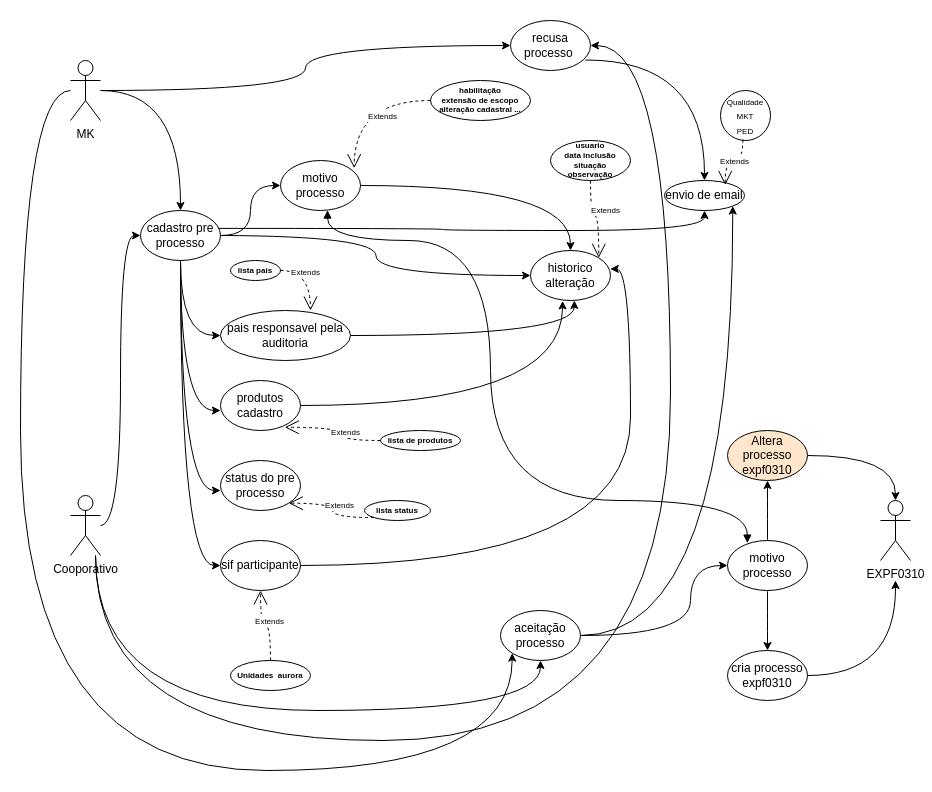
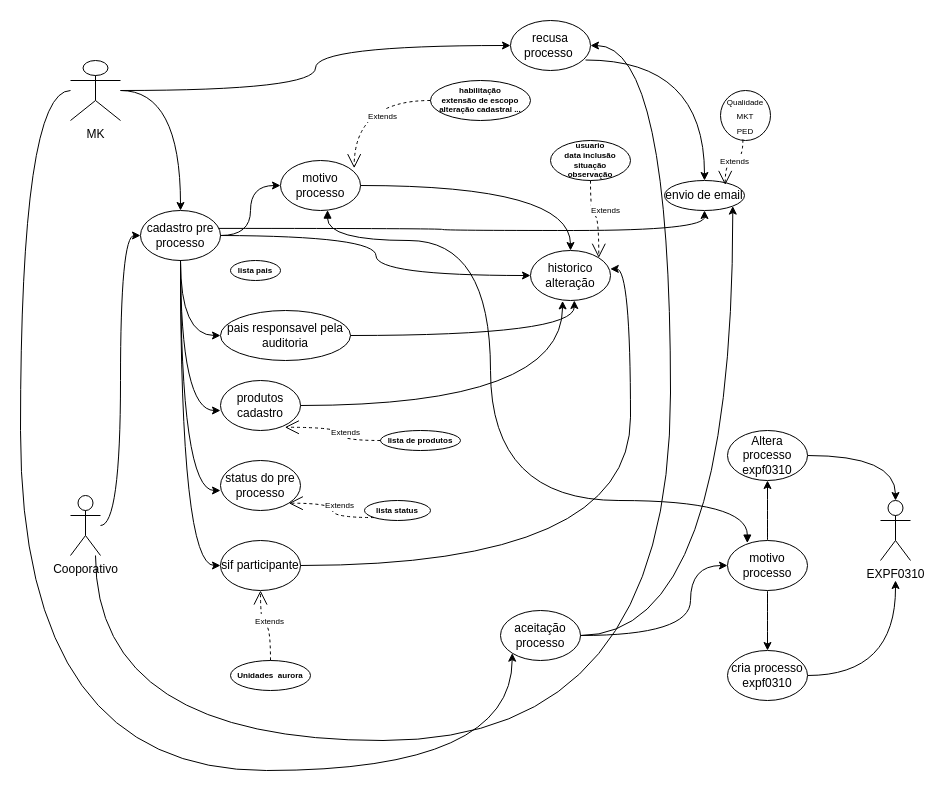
(86, 91) -> (96, 91)
(304, 282) -> none
(768, 456) -> (768, 456)
(311, 710) -> none
